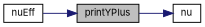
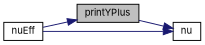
none -> (103, 31)
